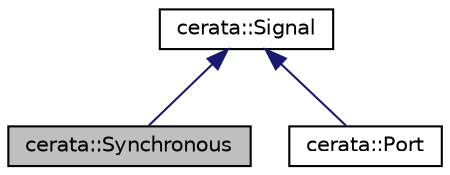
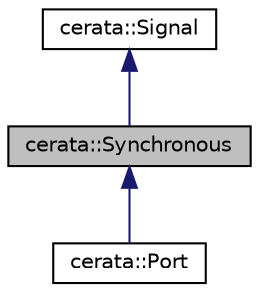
(314, 95) -> (130, 216)
